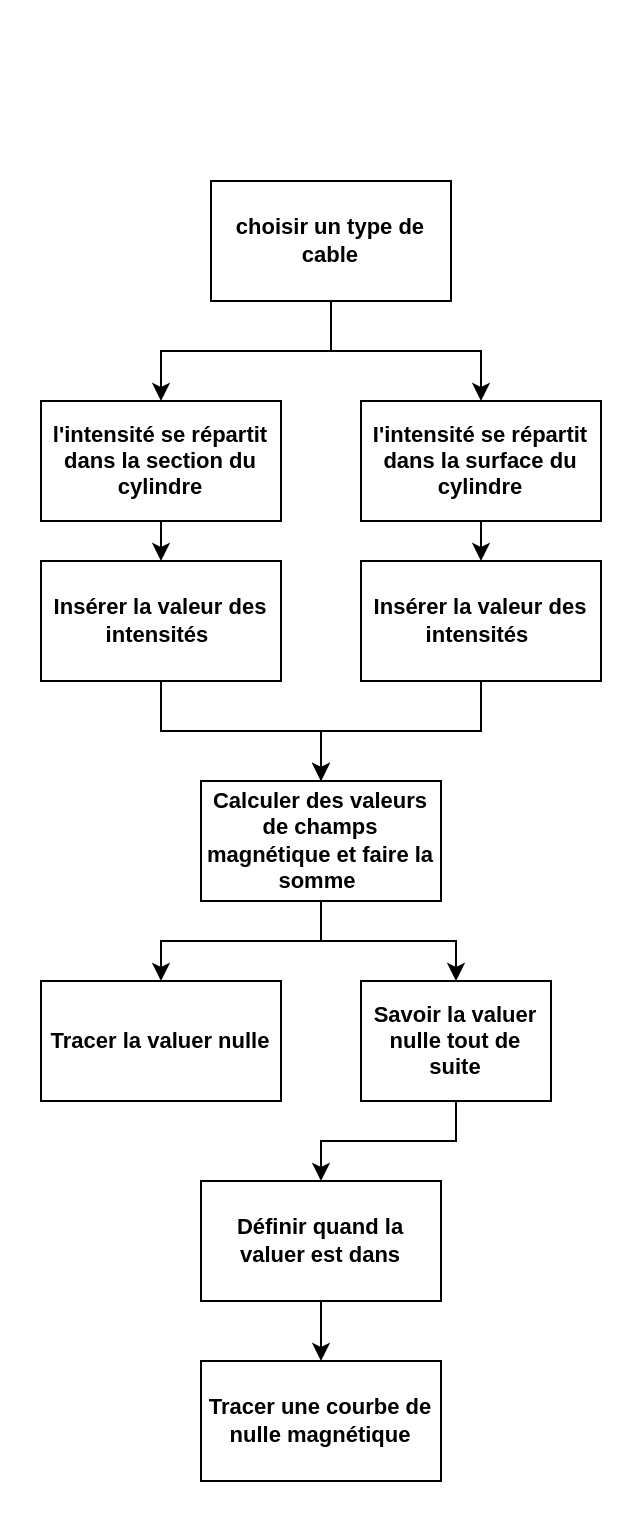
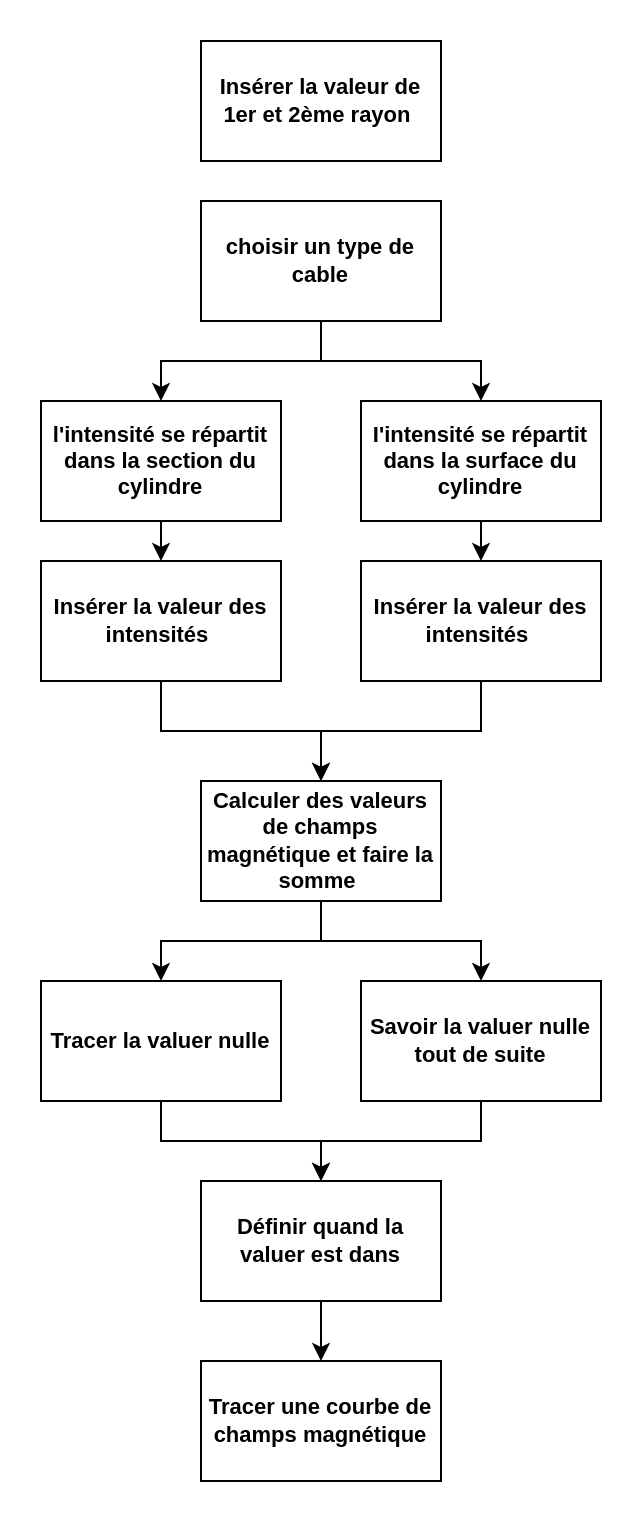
none -> (321, 101)
(331, 241) -> (321, 261)
(456, 1041) -> (481, 1041)
none -> (219, 1141)
(321, 1421) -> (321, 1421)
